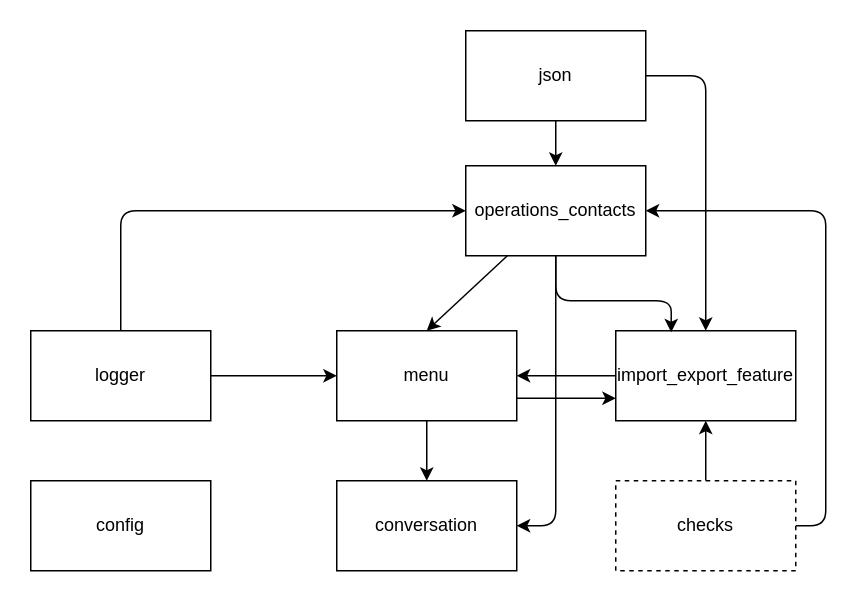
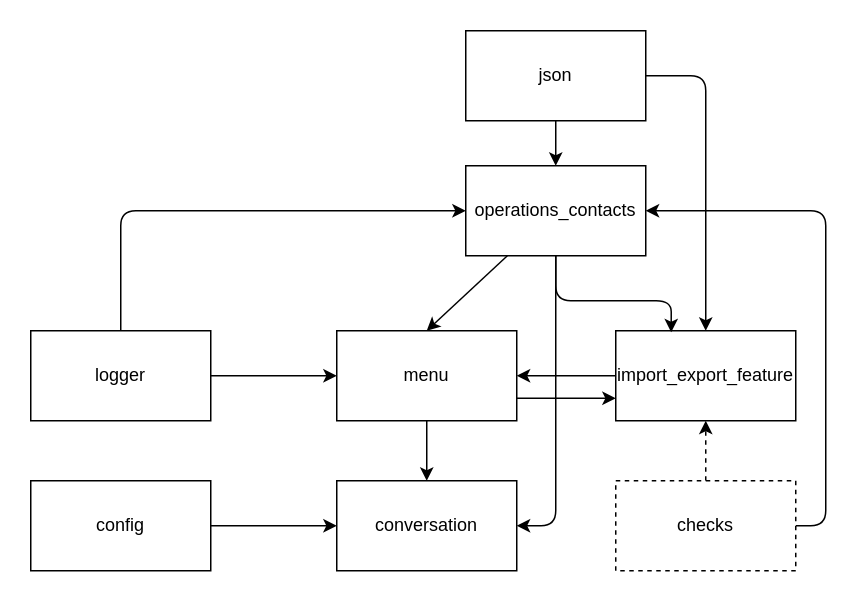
(706, 456) -> (706, 456)
none -> (269, 526)
